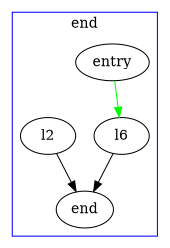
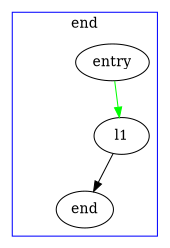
(48, 136) -> none
(122, 136) -> (122, 136)
